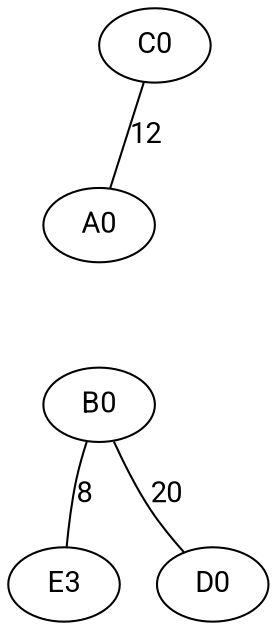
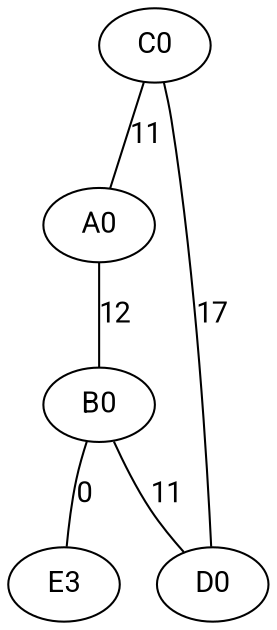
(147, 135) -> (147, 135)
none -> (195, 314)
none -> (99, 315)
(85, 495) -> (85, 495)
(167, 495) -> (167, 495)
